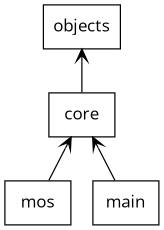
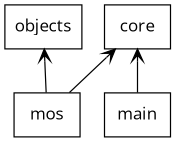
(82, 77) -> (45, 77)
